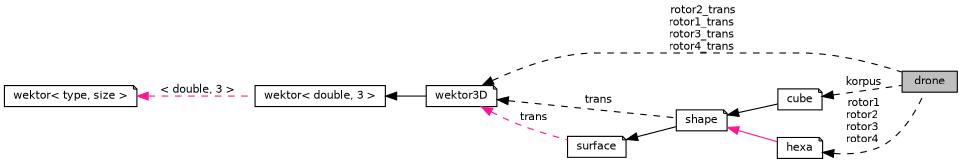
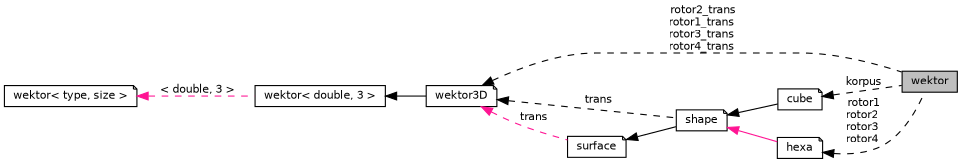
(930, 82) -> (930, 82)
